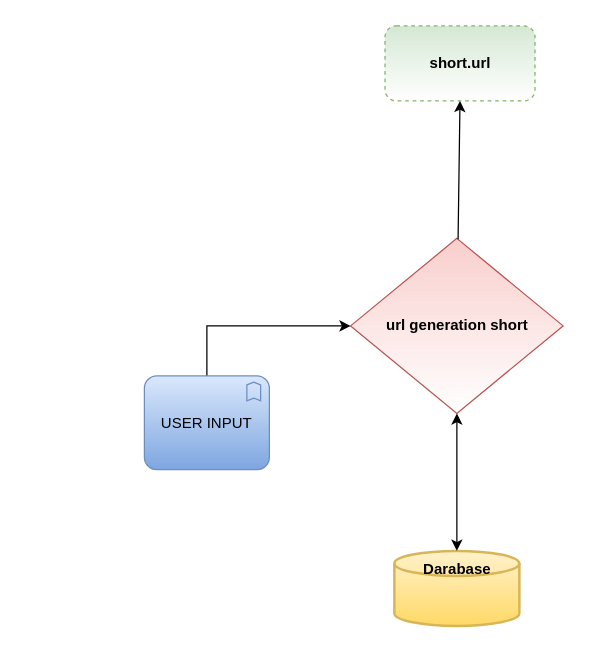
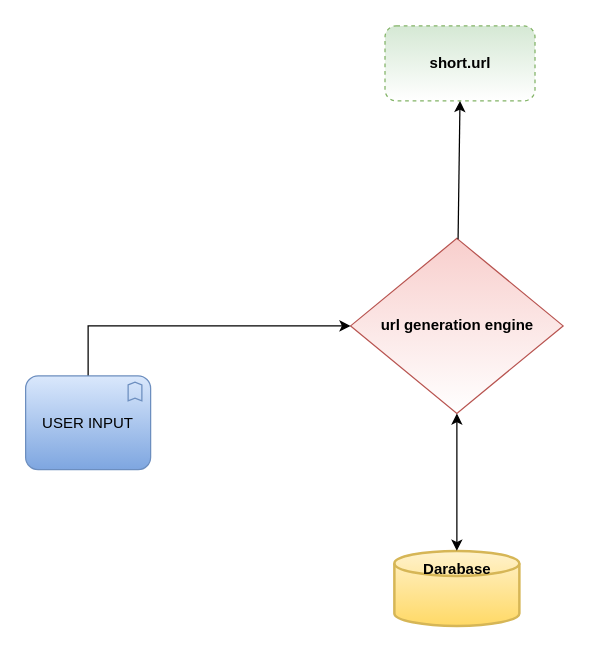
(458, 326) -> (458, 326)
(207, 423) -> (88, 423)
